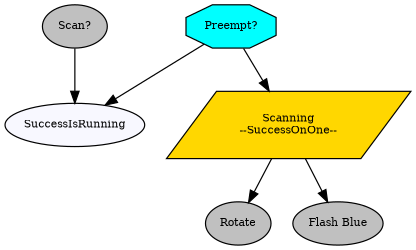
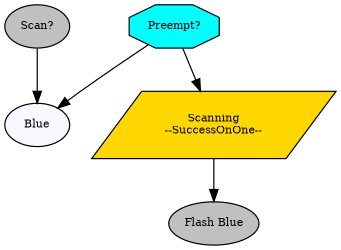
(75, 125) -> (37, 125)
(238, 223) -> none
